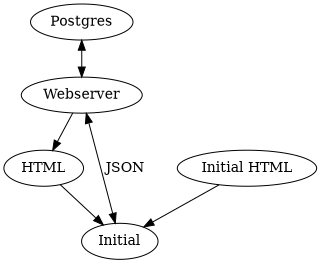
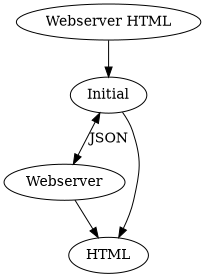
(82, 22) -> none
(247, 168) -> (109, 22)
(78, 201) -> (139, 170)
